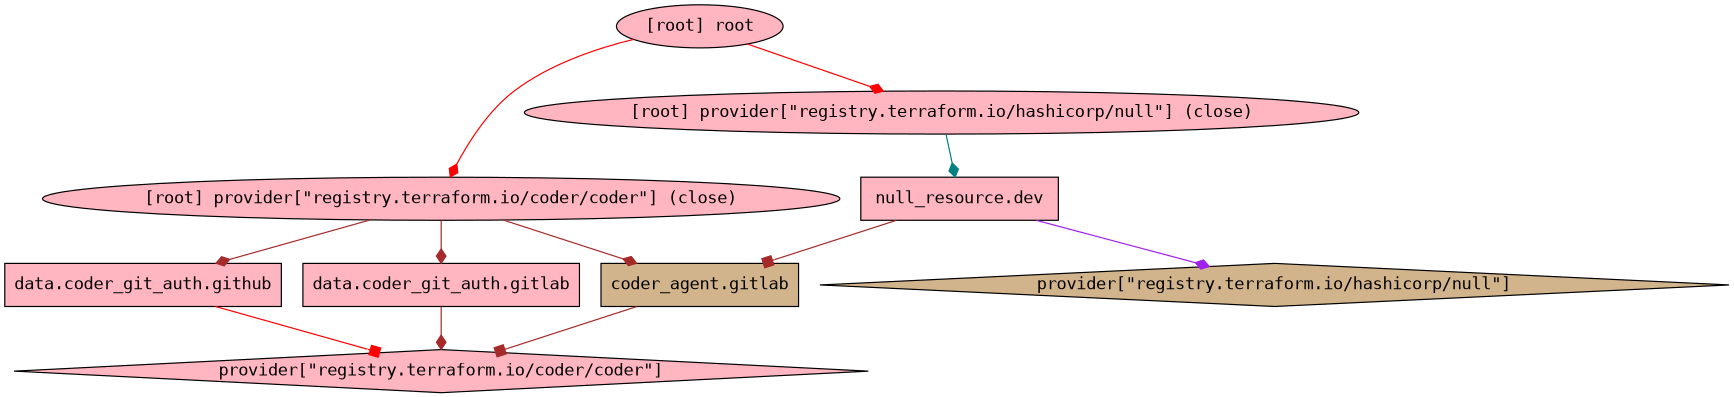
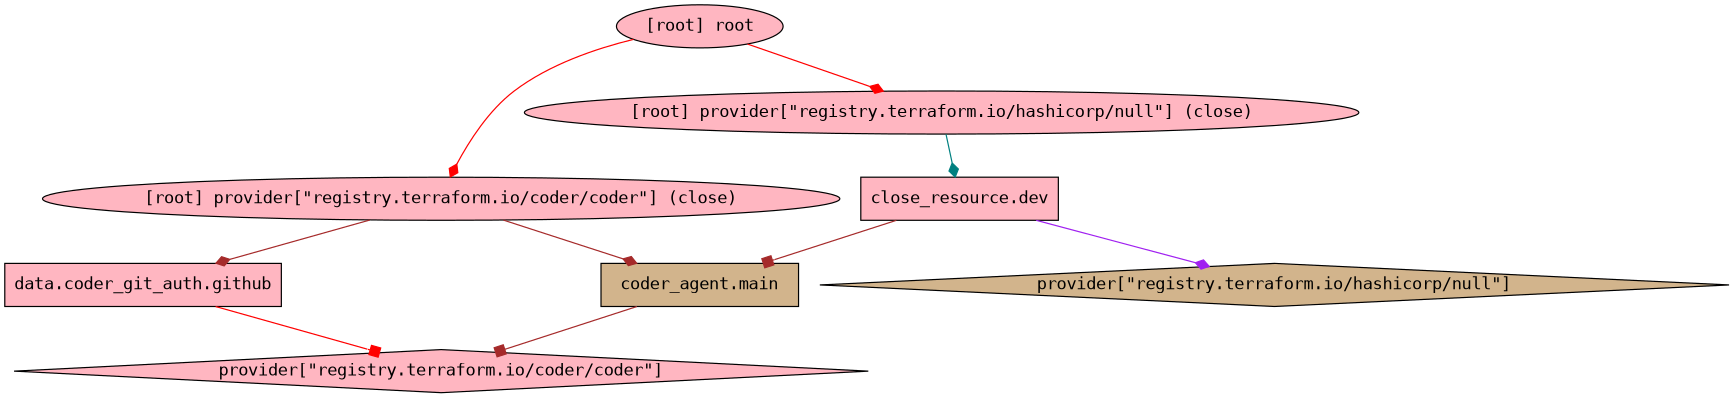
(960, 199) -> (960, 199)
(441, 285) -> none
(700, 285) -> (700, 285)
